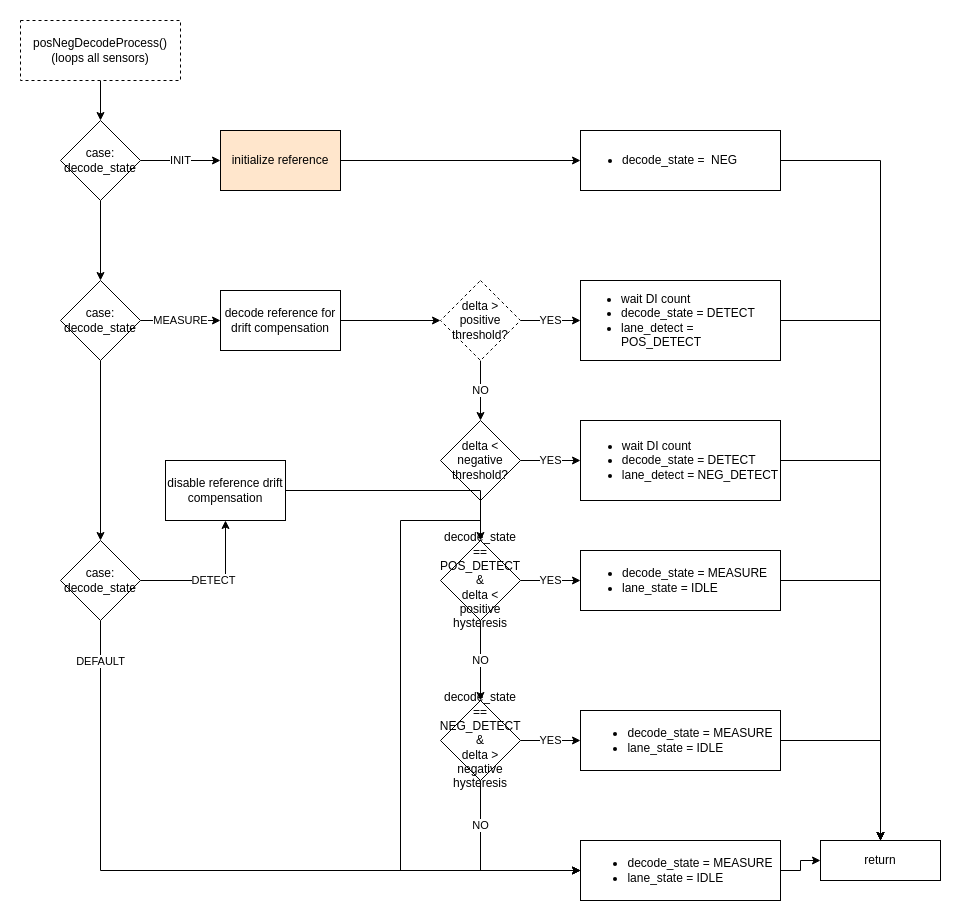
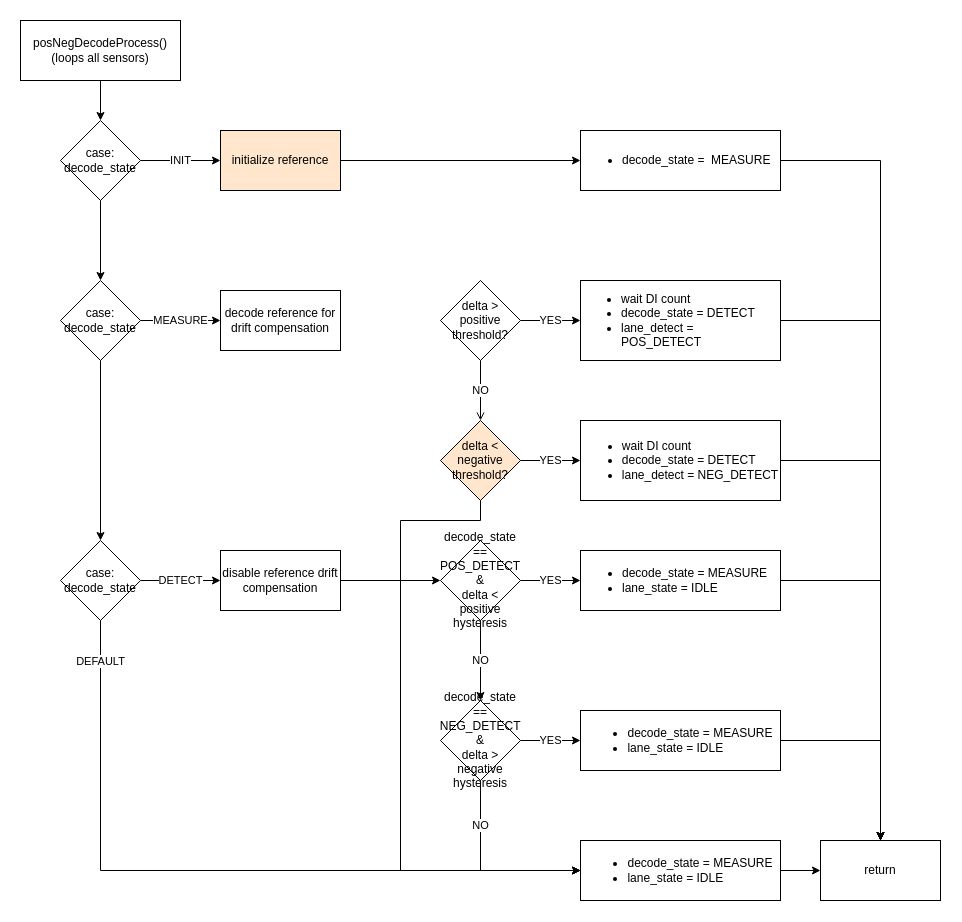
(101, 51) -> (101, 51)
(643, 161) -> (657, 161)
(387, 321) -> none
(481, 321) -> (481, 321)
(481, 412) -> (481, 414)
(481, 461) -> (481, 461)
(226, 491) -> (281, 581)
(881, 861) -> (881, 871)
